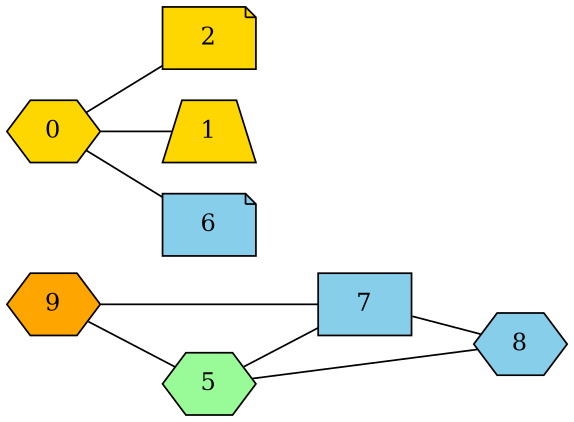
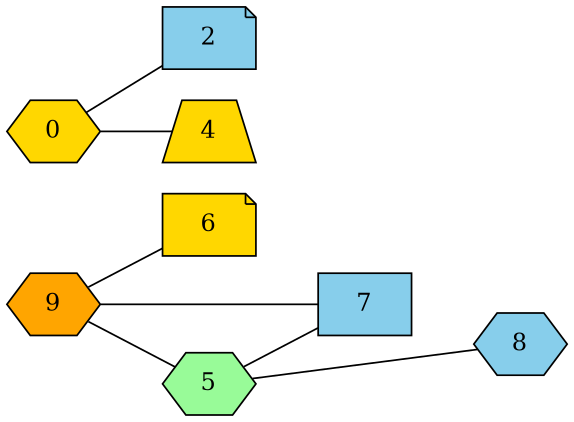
(209, 38) -> (209, 38)
(209, 131) -> (209, 131)
(124, 174) -> (125, 268)
(209, 225) -> (209, 225)
(447, 325) -> none
